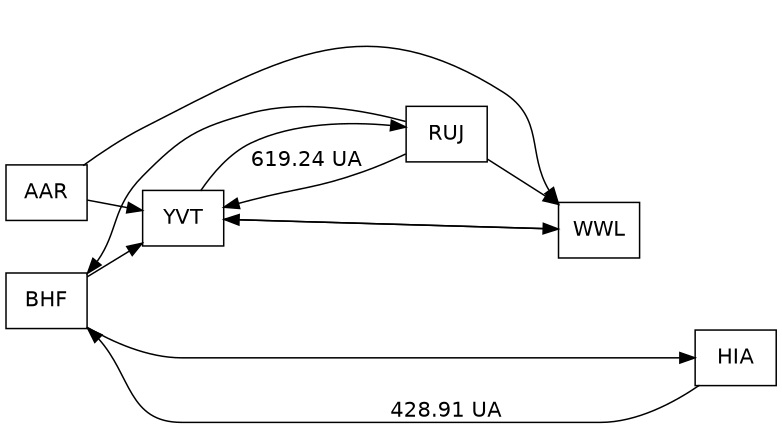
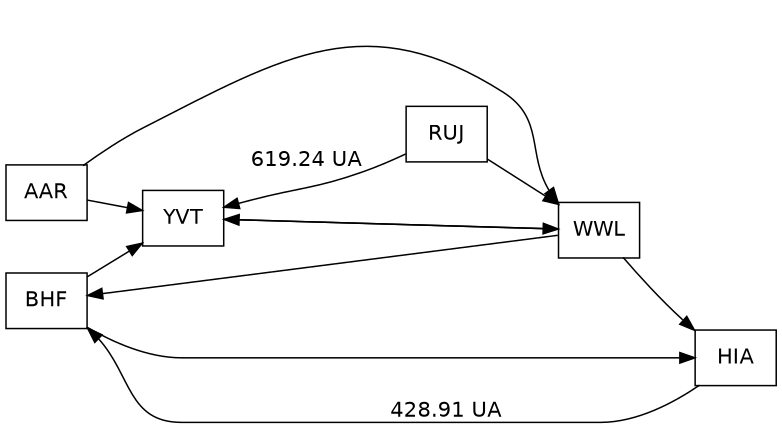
(218, 123) -> (330, 264)
(285, 131) -> none
none -> (652, 289)
